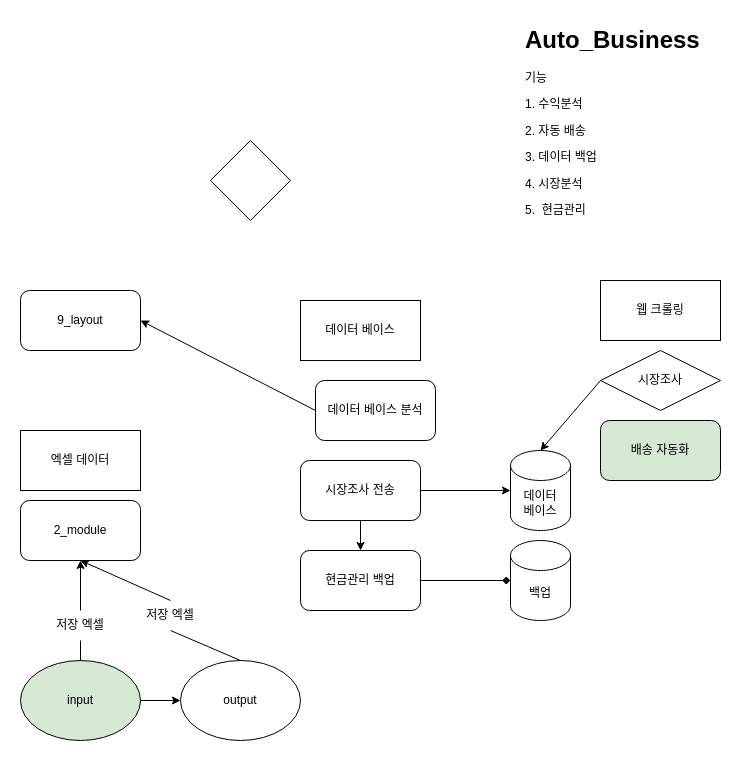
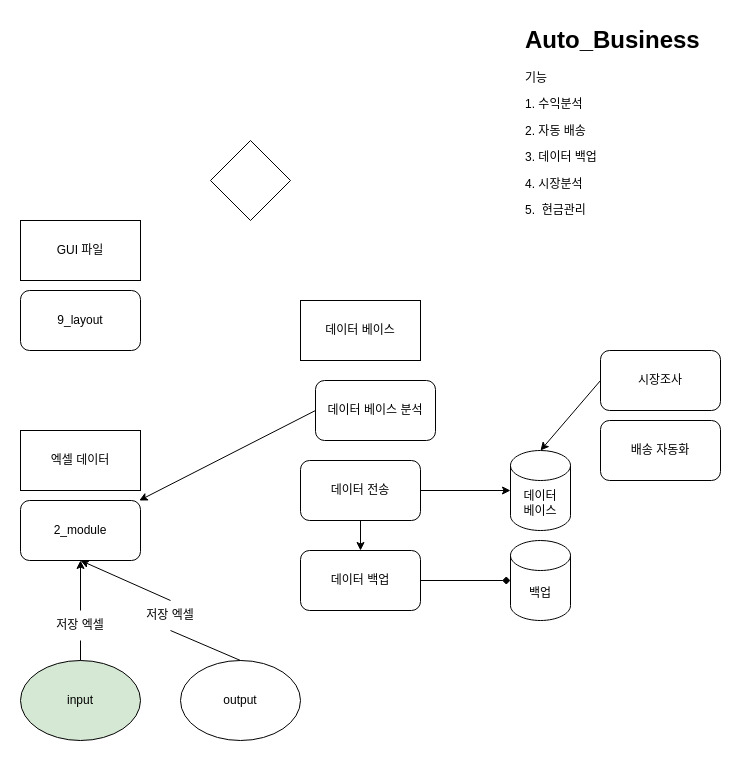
none -> (81, 251)
(661, 311) -> none
(231, 367) -> (231, 454)
(661, 381) -> (661, 381)
(661, 451) -> (661, 451)
(361, 491) -> (361, 491)
(361, 581) -> (361, 581)
(157, 701) -> none
